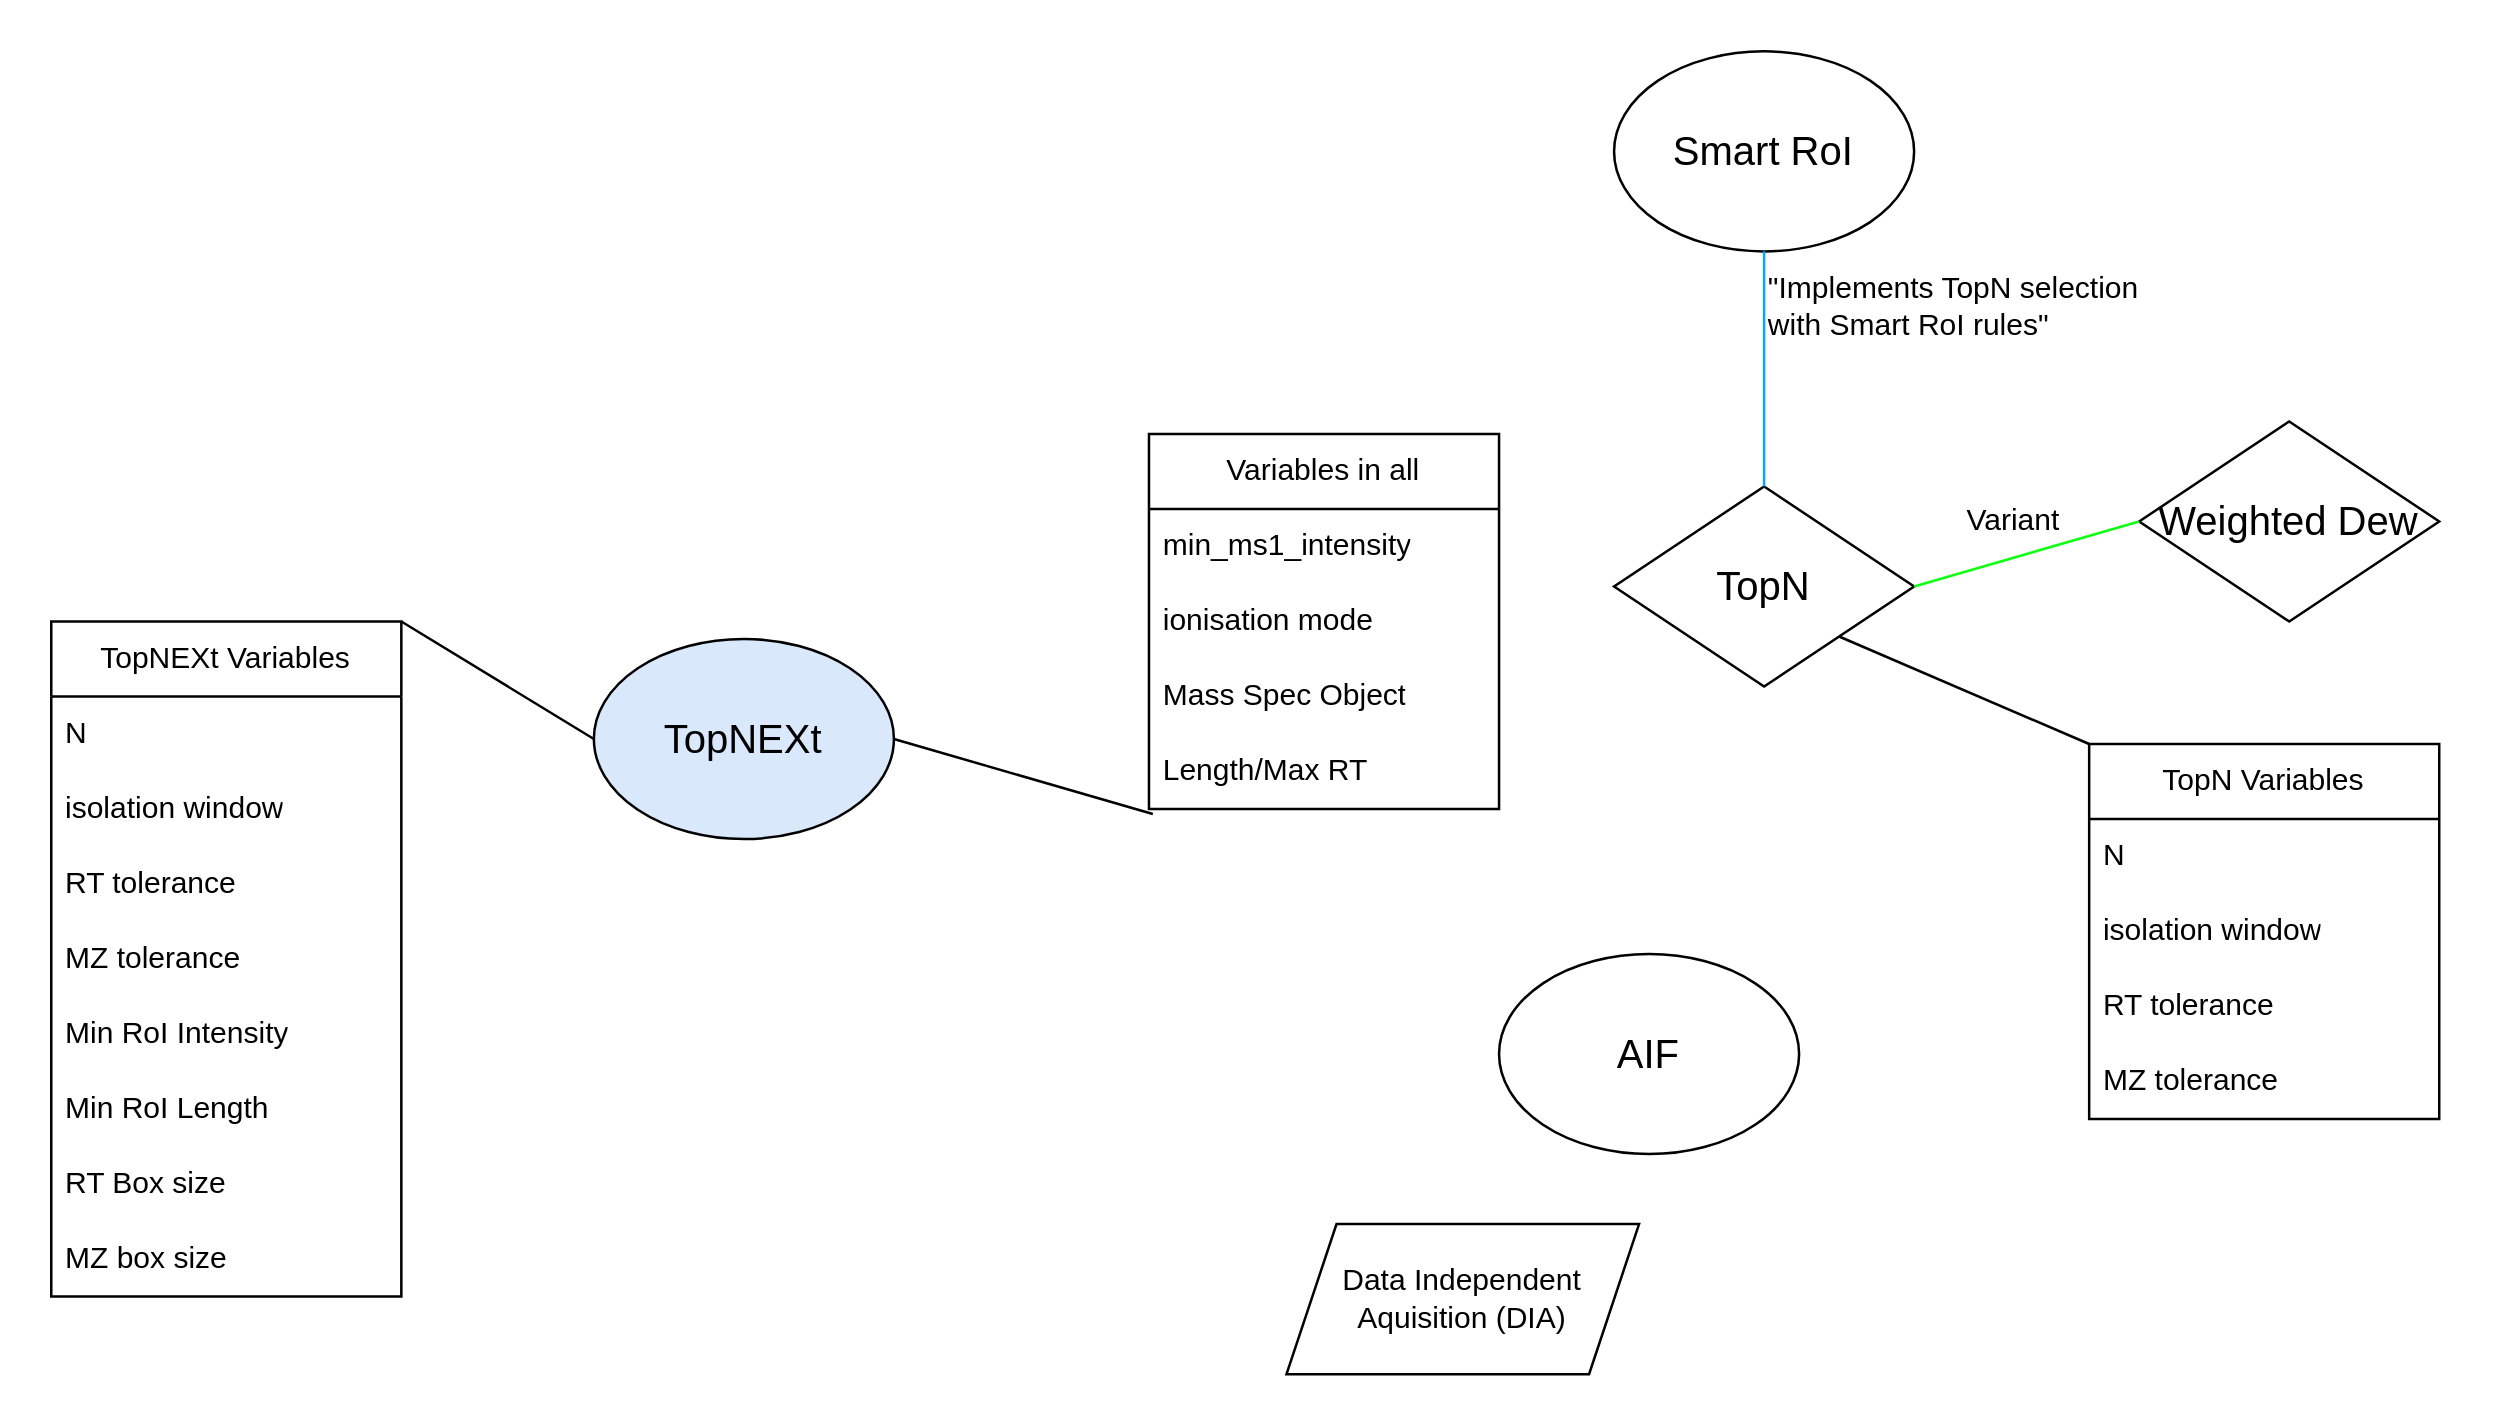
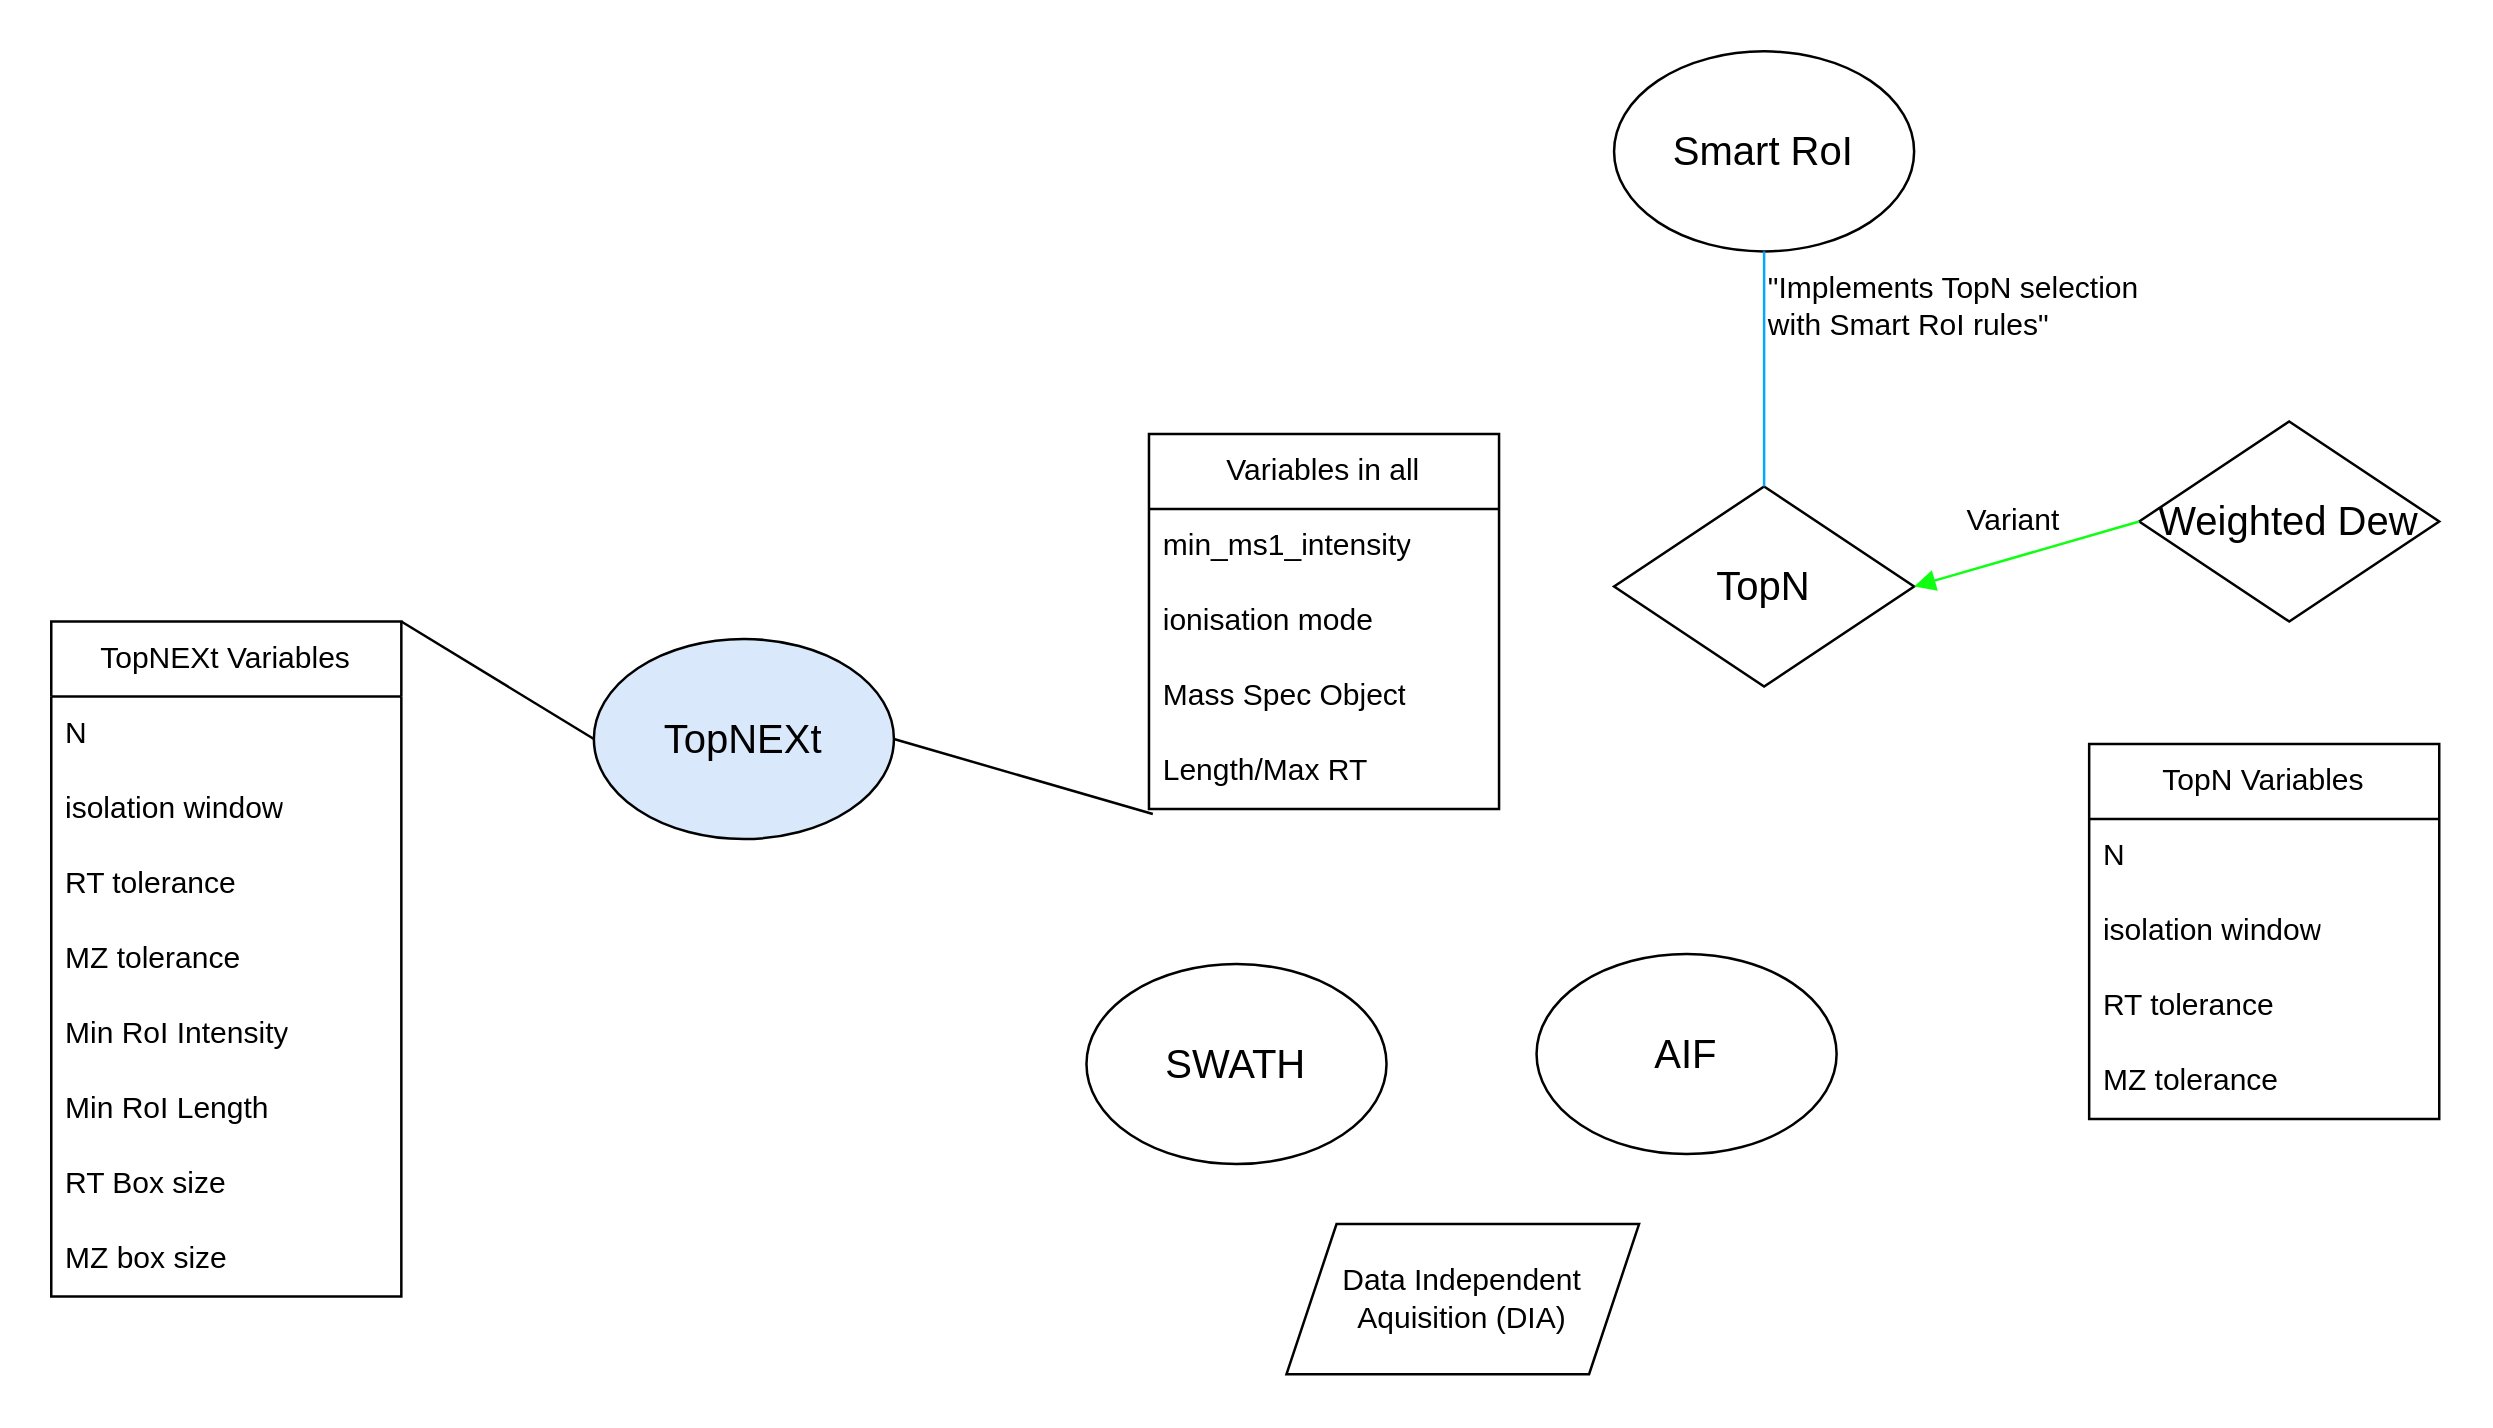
(1925, 583) -> (1935, 580)
(1964, 690) -> none
(1649, 1054) -> (1686, 1054)
none -> (1236, 1064)
